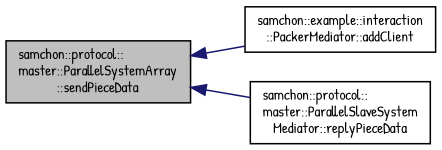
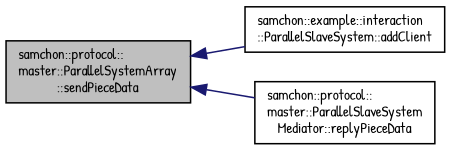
(340, 29) -> (345, 29)
